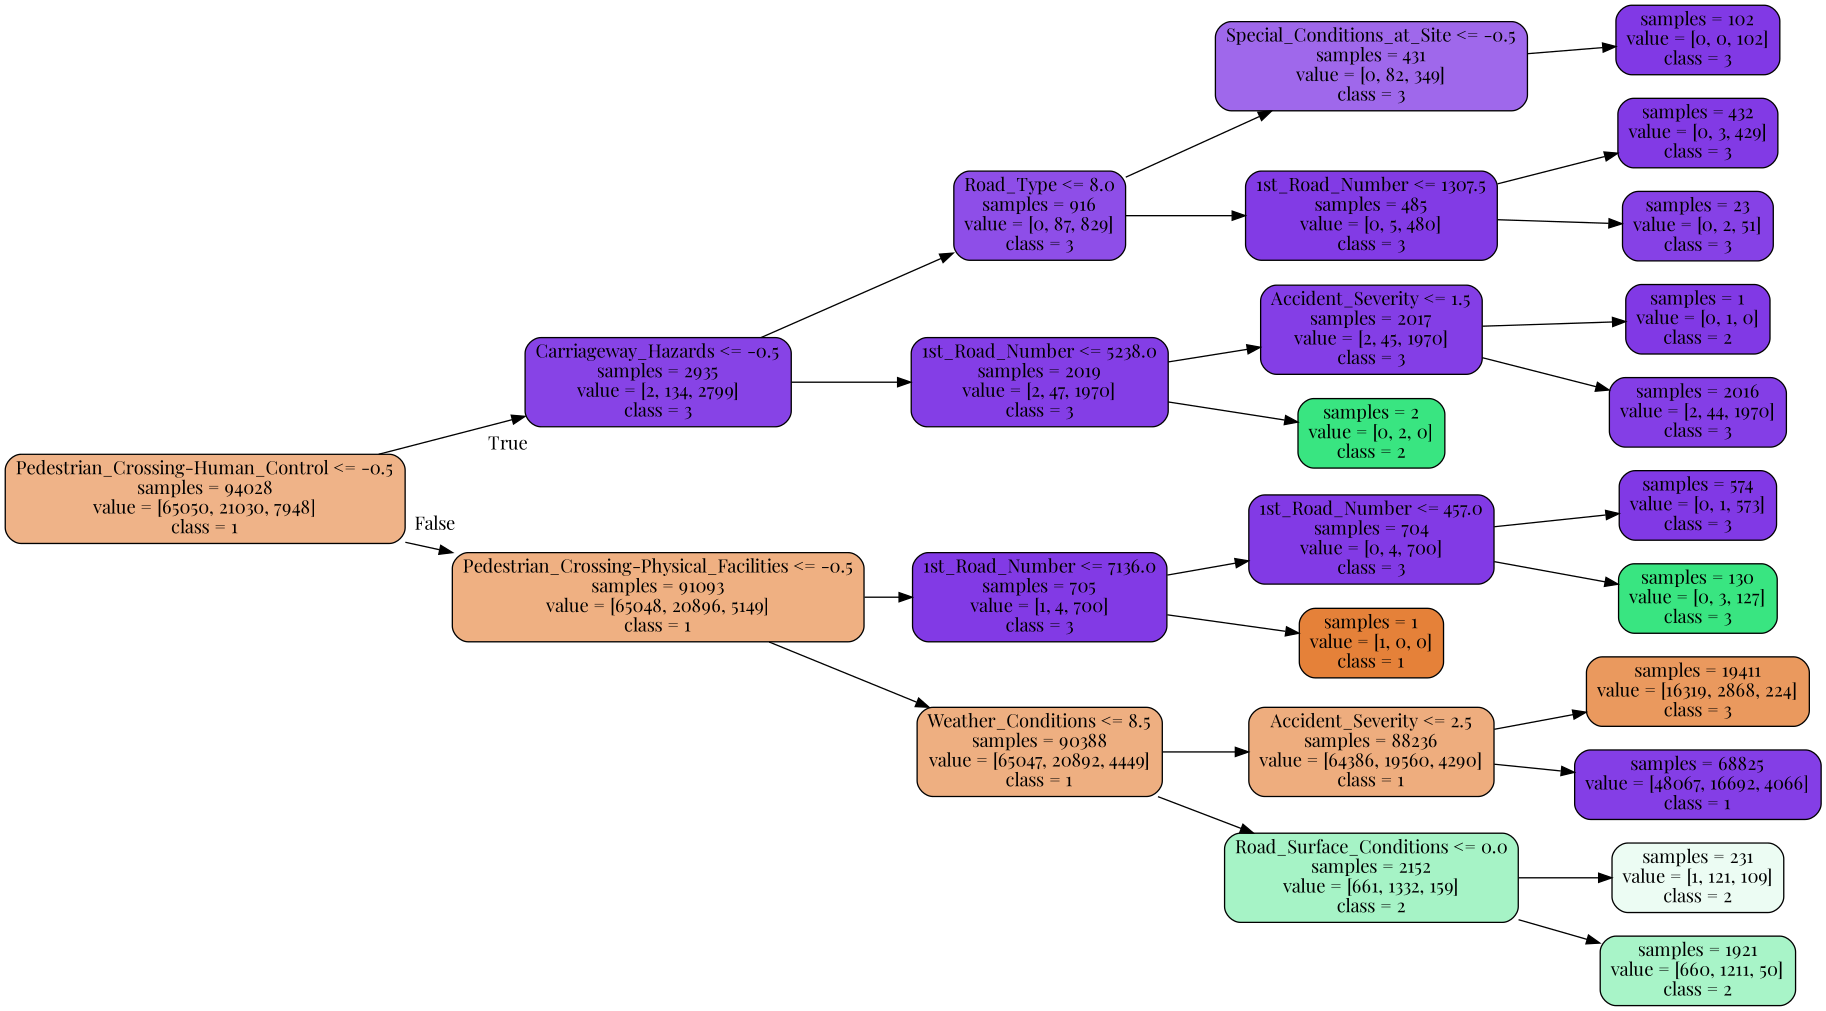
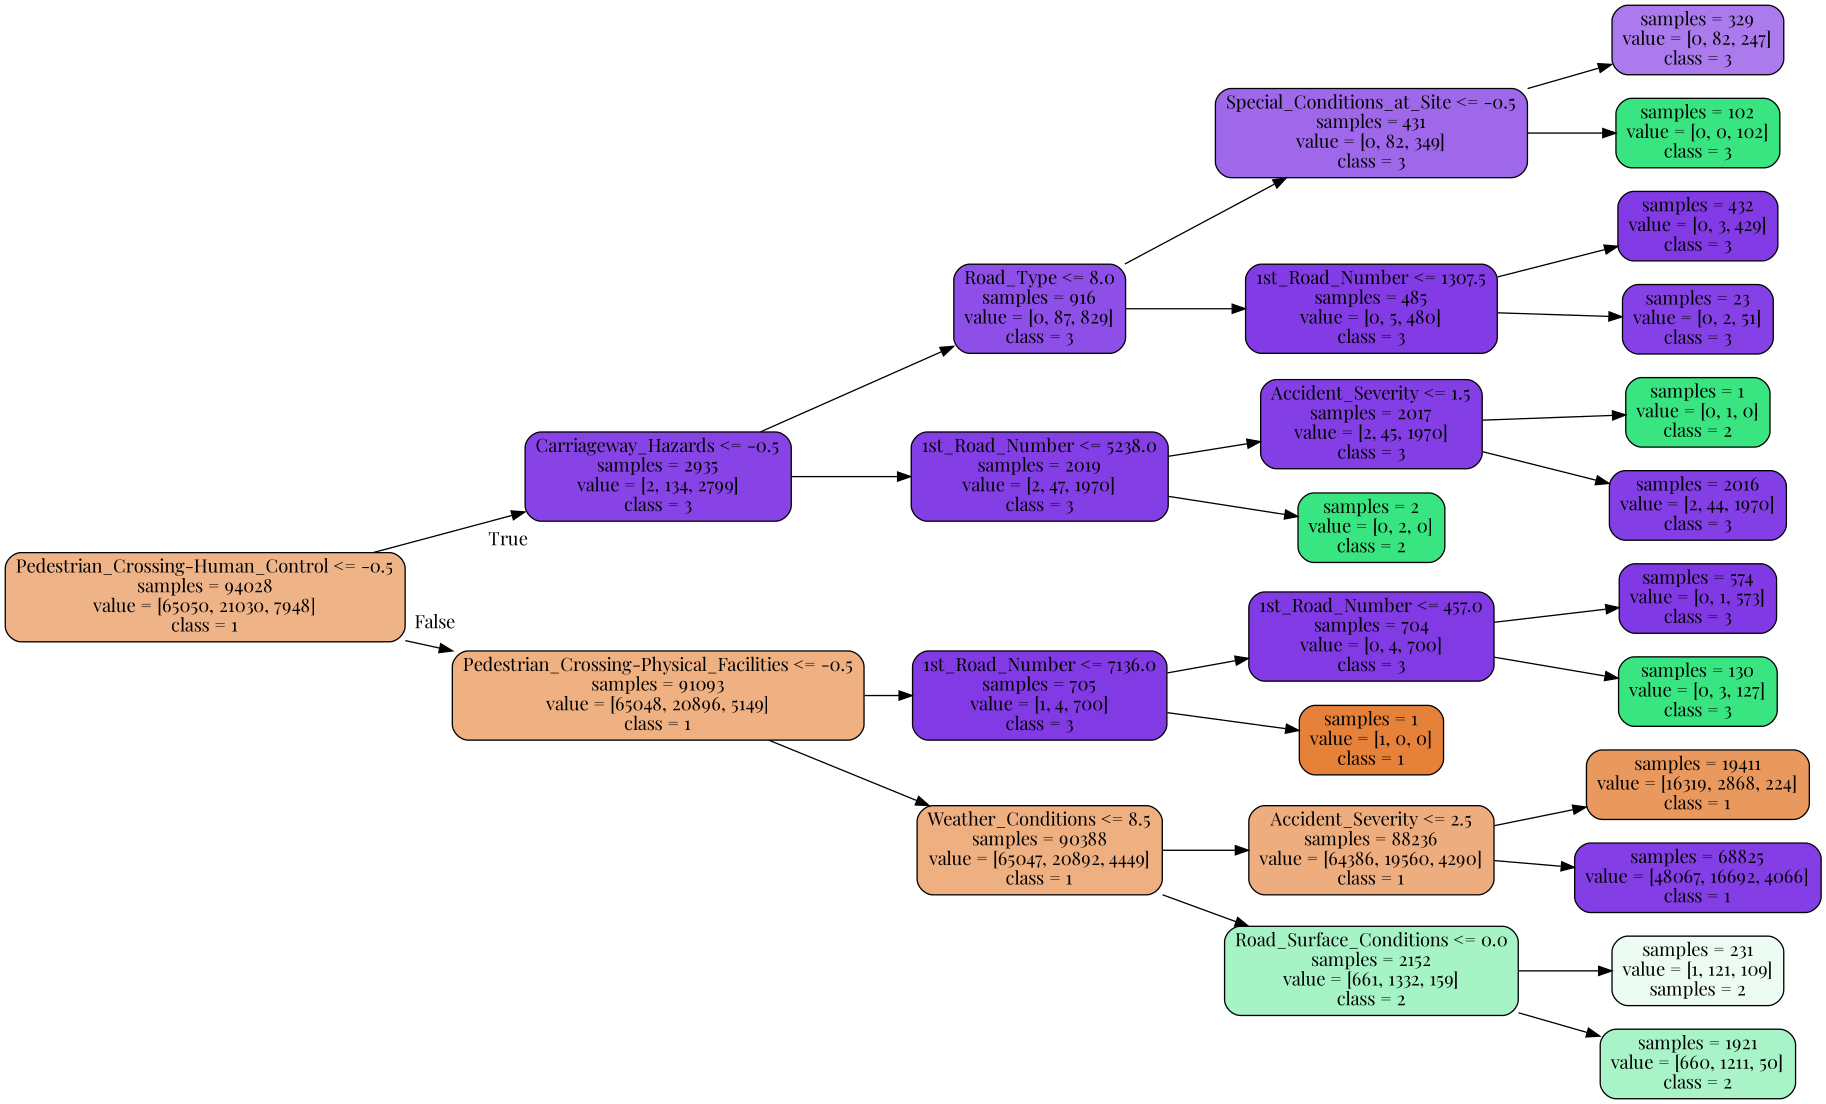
(1698, 40) -> (1698, 133)
none -> (1698, 40)
(1698, 319) -> (1698, 412)
(1698, 692) -> (1698, 785)
(1698, 878) -> (1698, 971)
